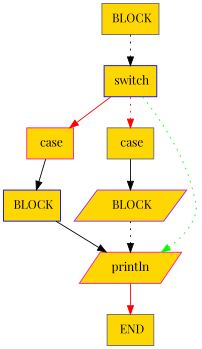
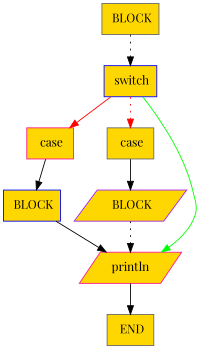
(187, 172) -> (187, 172)
(130, 295) -> (130, 295)
